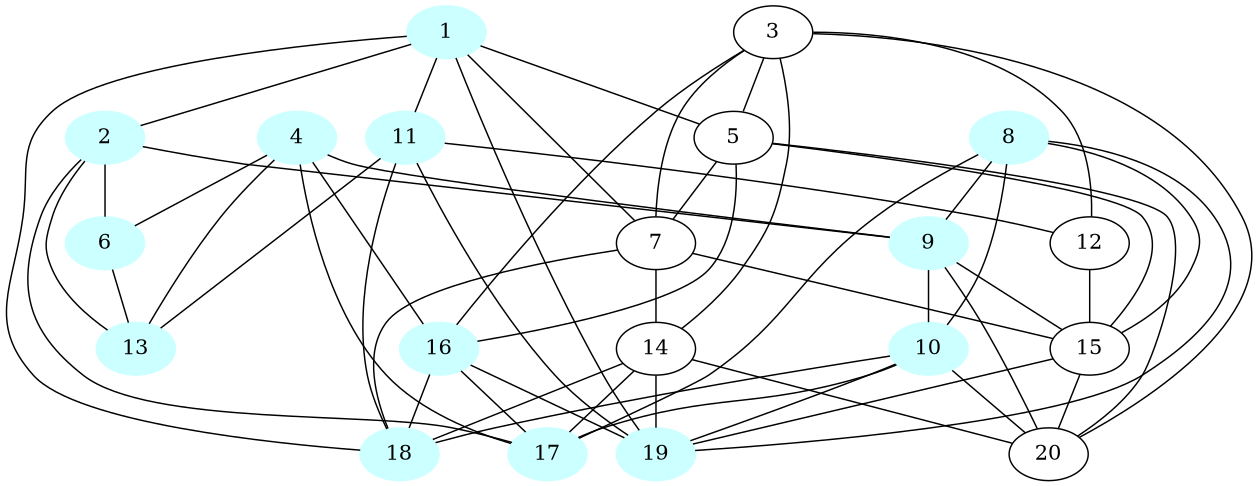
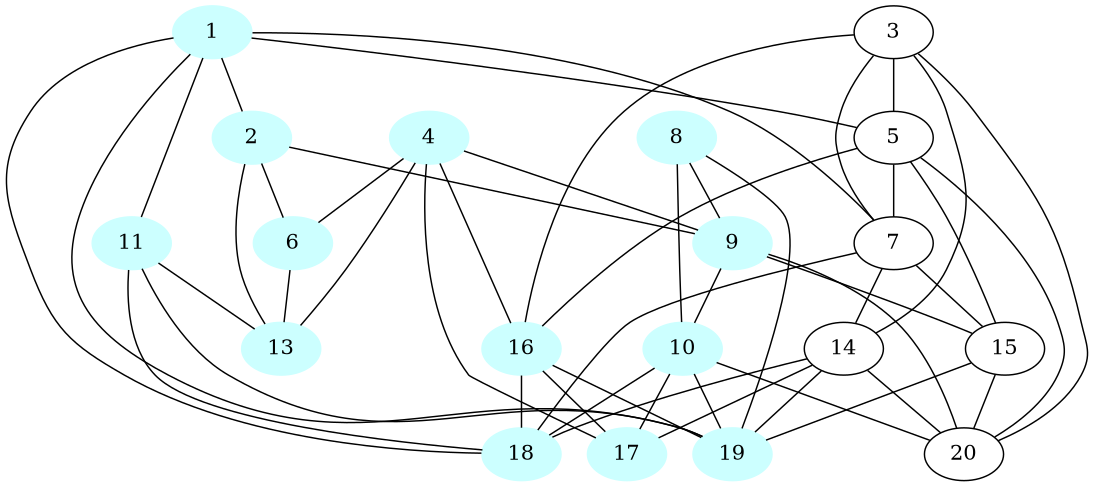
(1186, 211) -> none
(1090, 243) -> none
(785, 306) -> none
(171, 405) -> none
